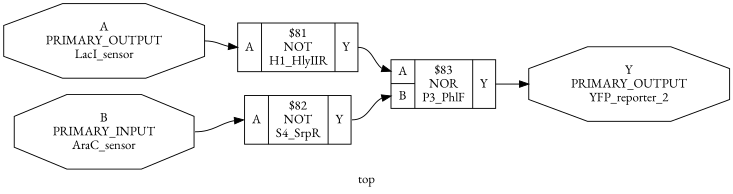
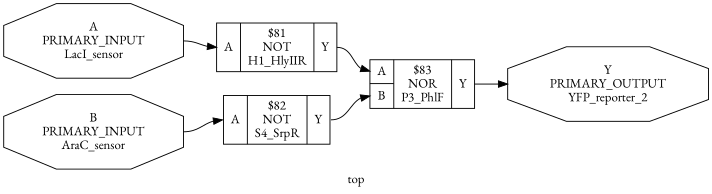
(104, 41) -> (94, 41)
